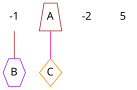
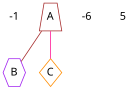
(87, 17) -> (87, 17)
(14, 45) -> (31, 46)
